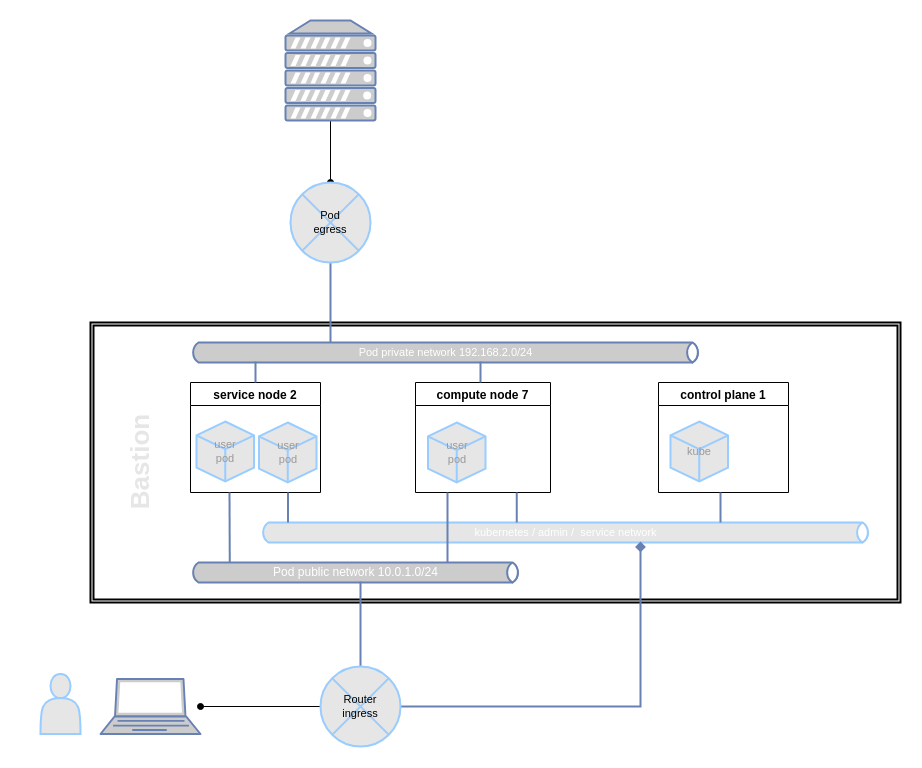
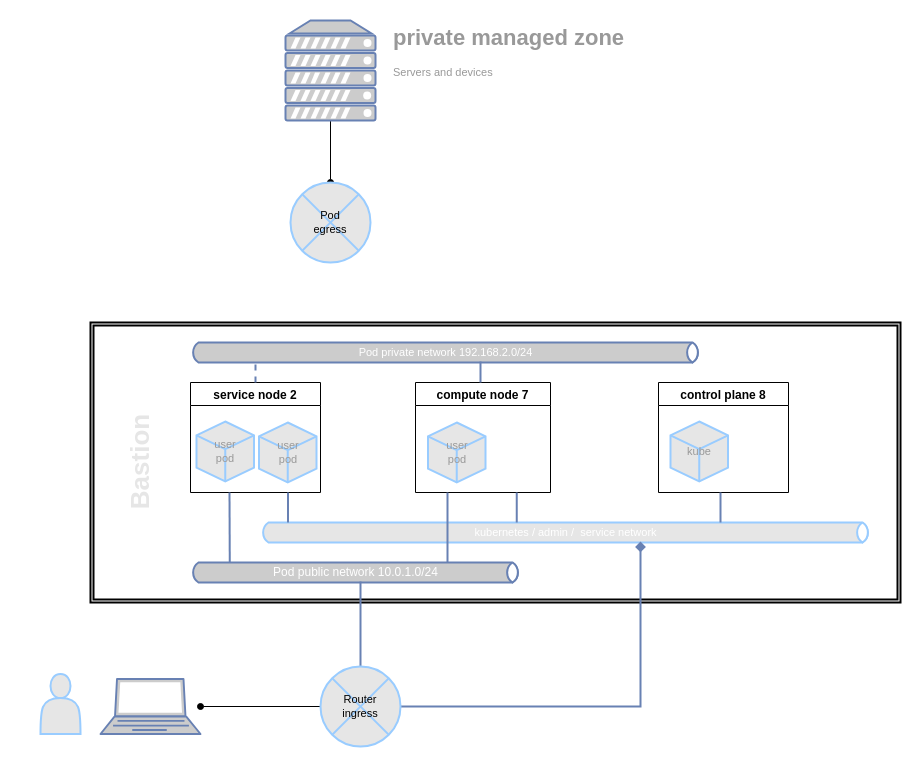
none -> (544, 81)
(331, 303) -> none
(256, 374) -> (256, 374)
(723, 395) -> (723, 395)
